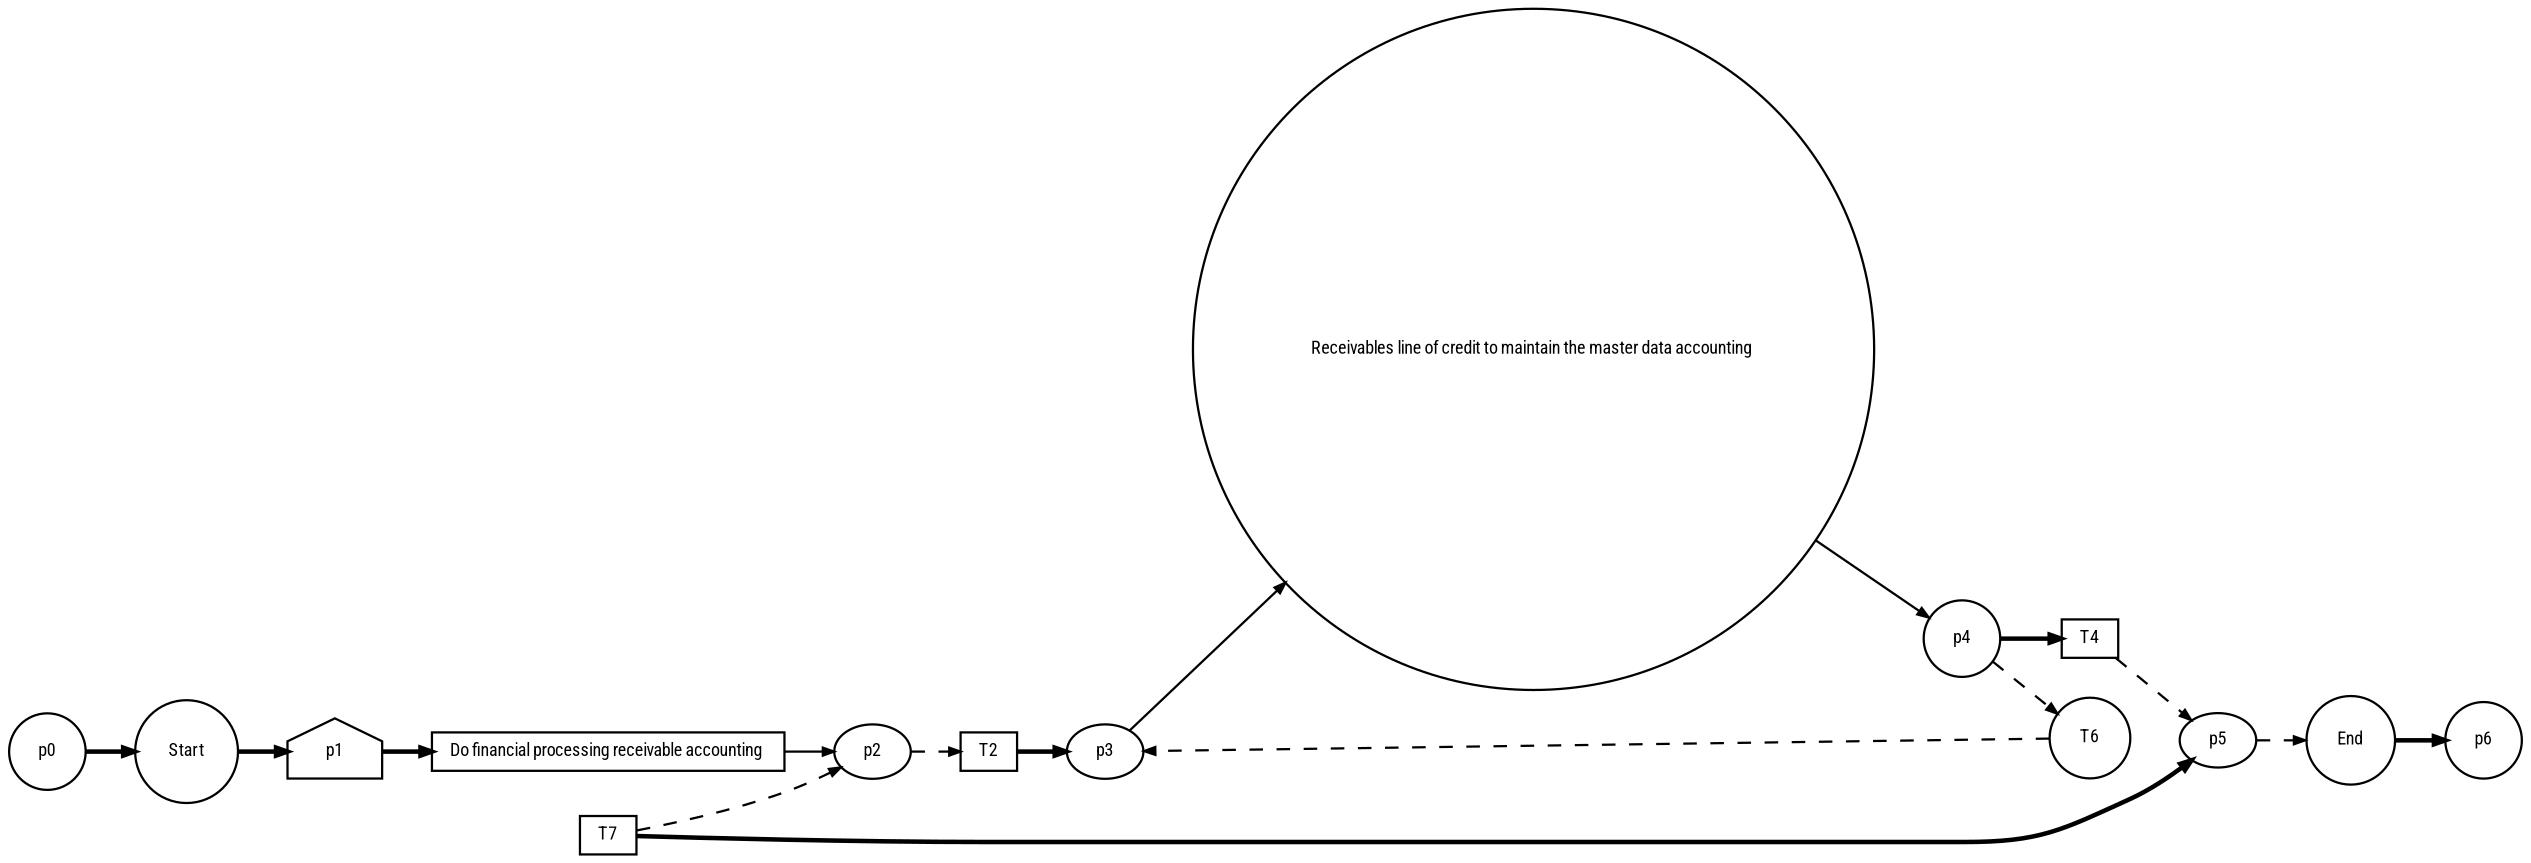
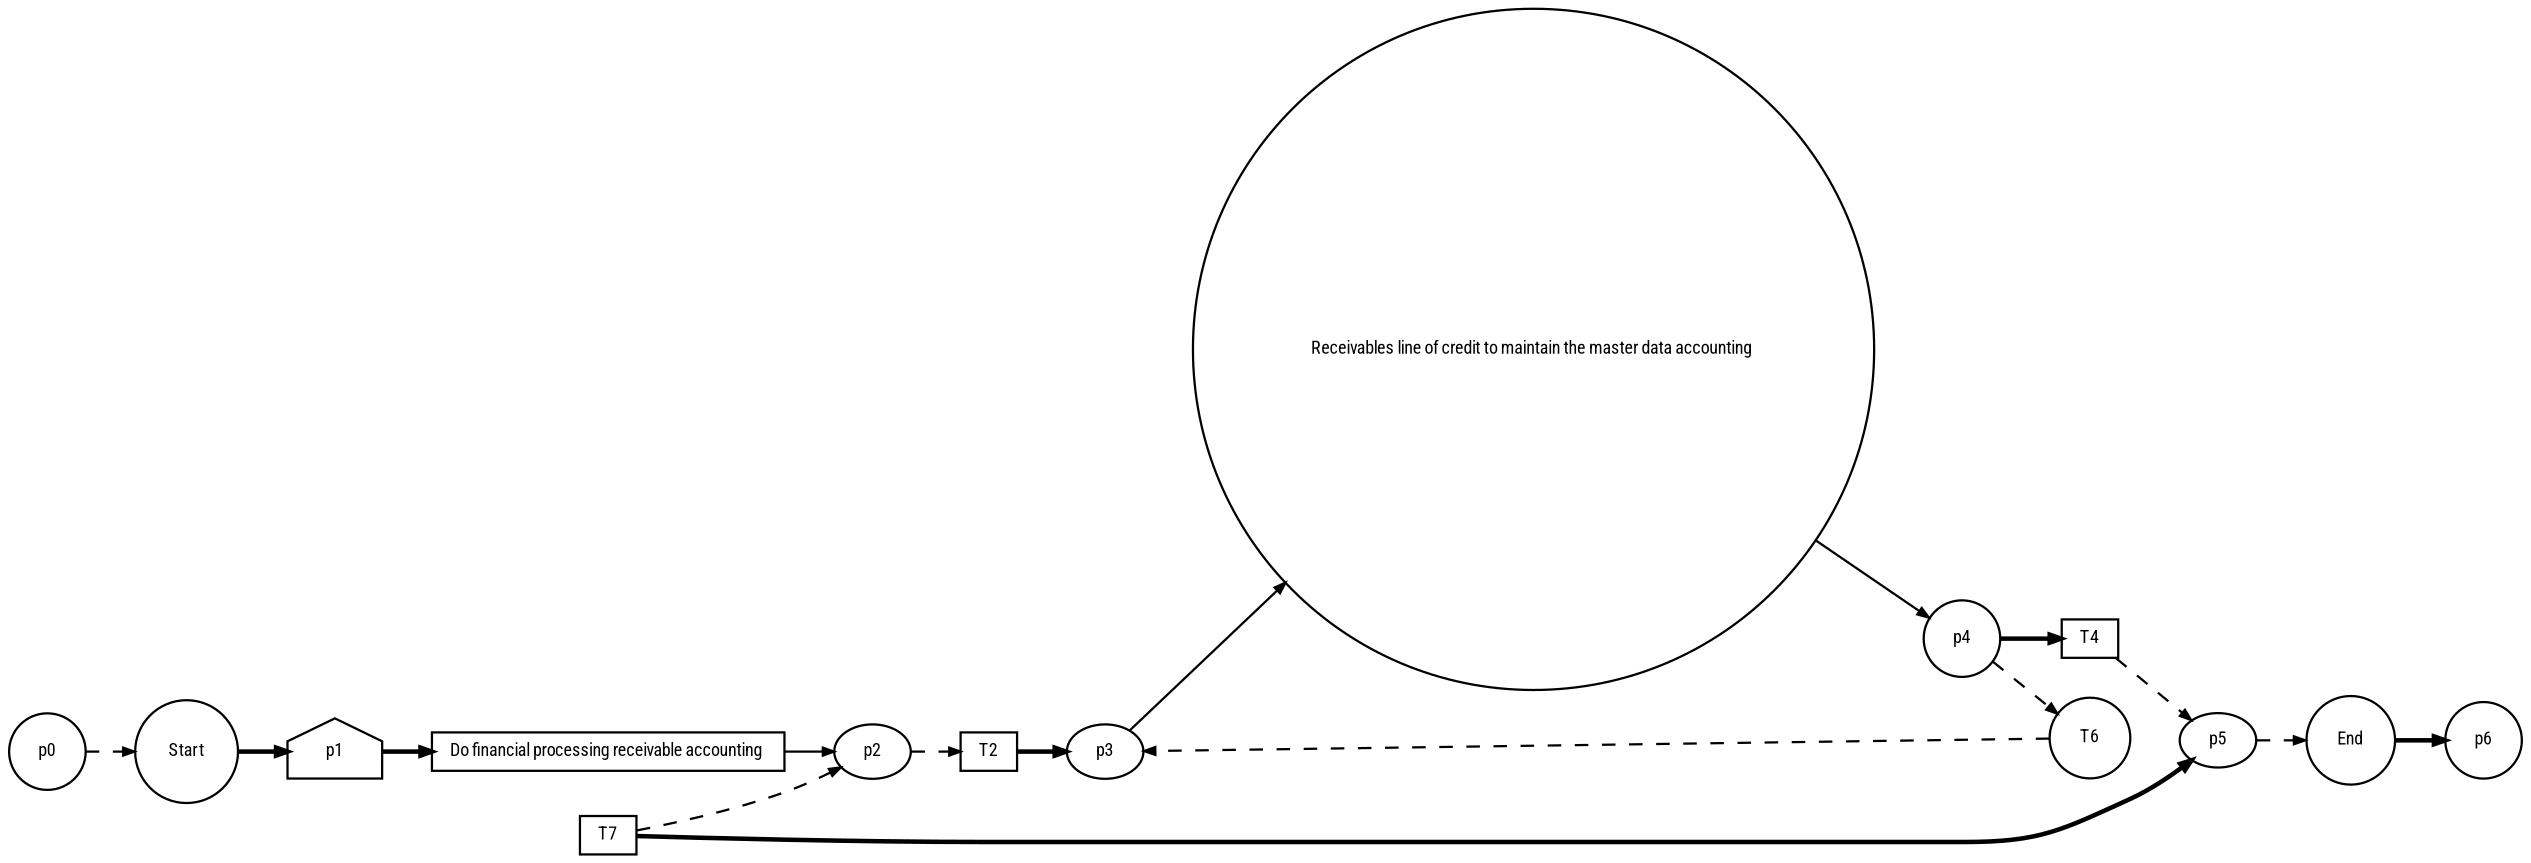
(104, 752) -> (104, 752)
